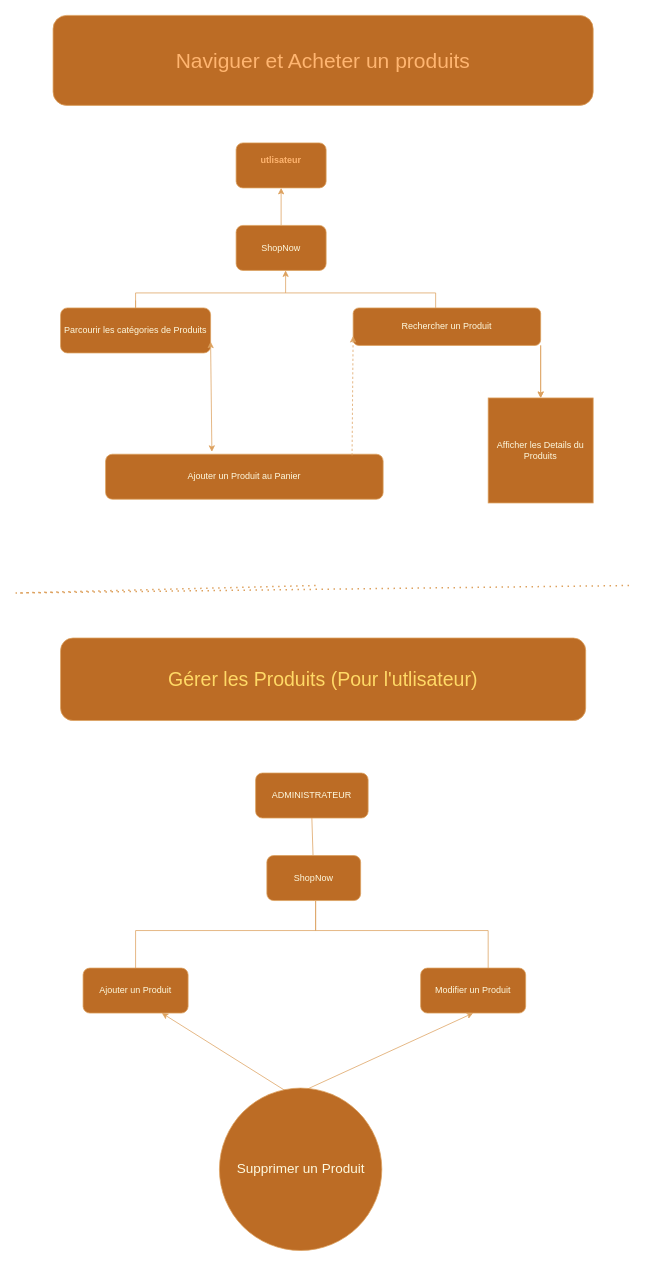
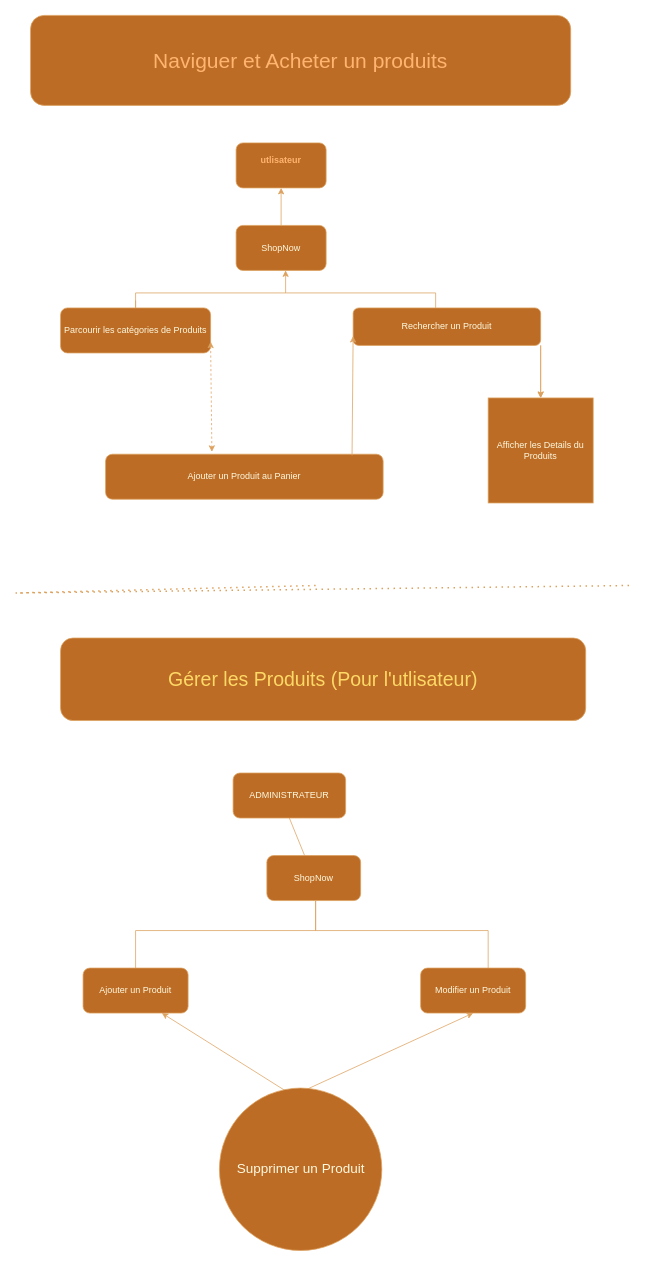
(323, 60) -> (300, 60)
(211, 397) -> (211, 397)
(352, 398) -> (352, 398)
(312, 795) -> (289, 795)
